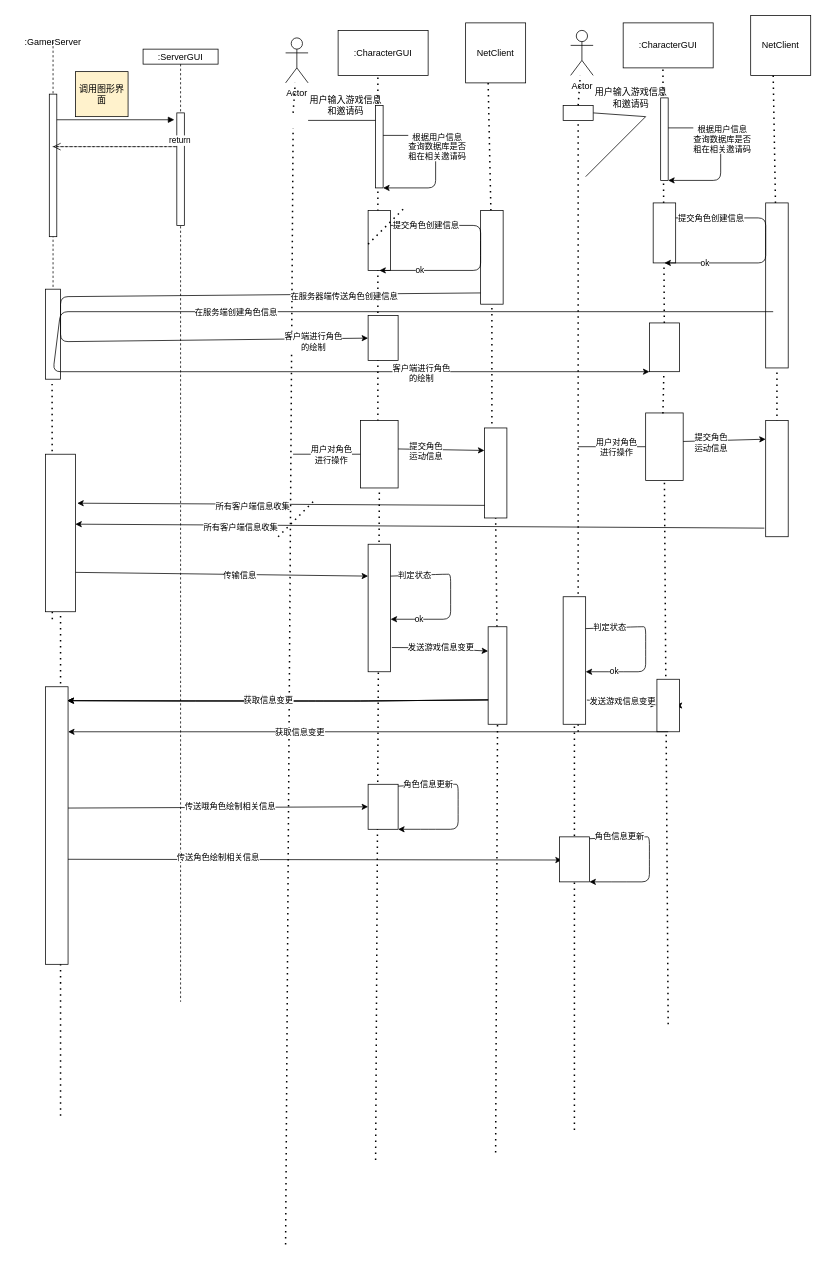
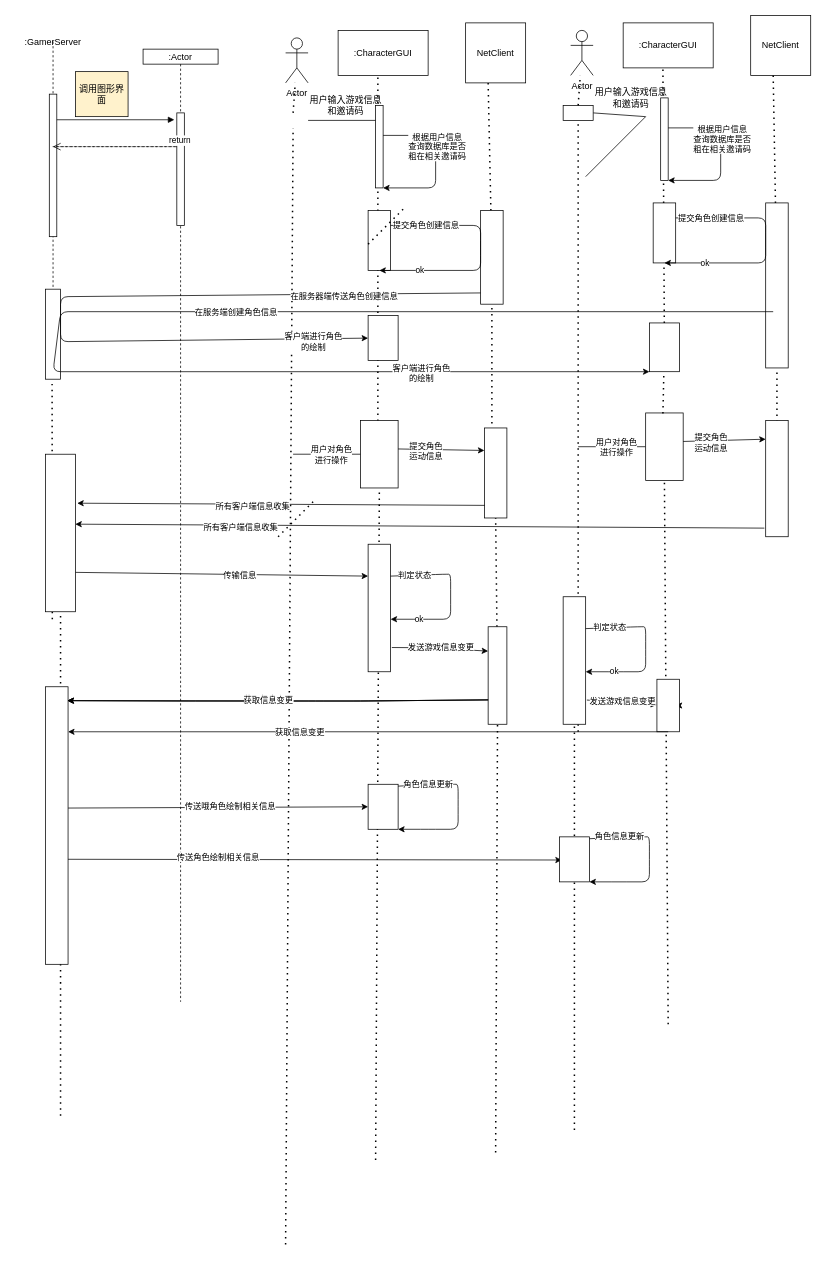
(180, 57) -> (180, 57)
